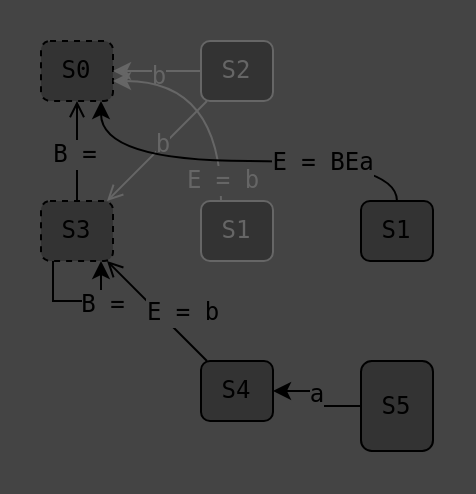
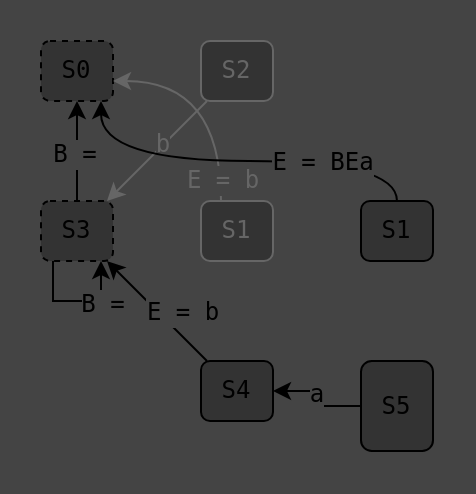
(164, 71) -> none
(77, 113) -> (77, 116)
(114, 194) -> (117, 191)
(114, 268) -> (117, 271)
